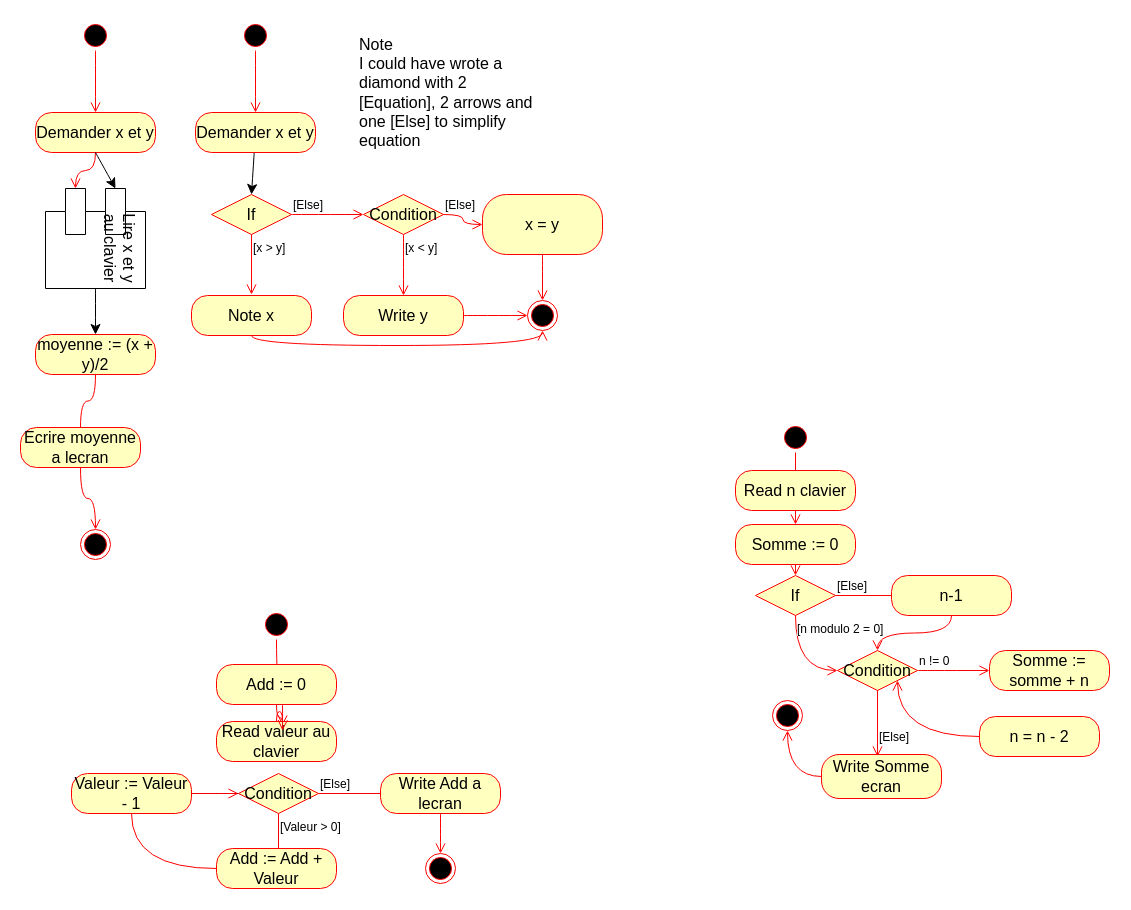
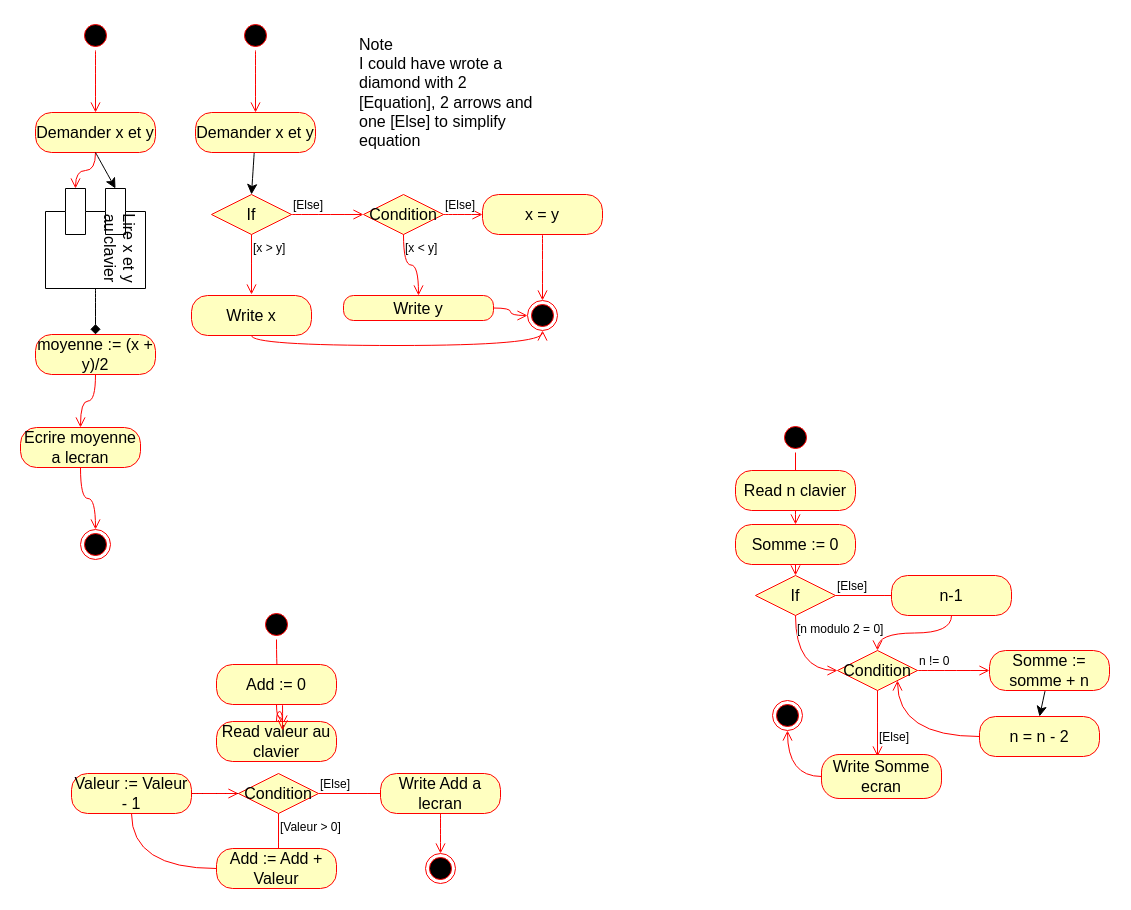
(543, 225) -> (543, 215)
(252, 316) -> (252, 316)
(404, 316) -> (419, 308)
(96, 325) -> (96, 324)
(81, 421) -> (81, 421)
none -> (1043, 698)
